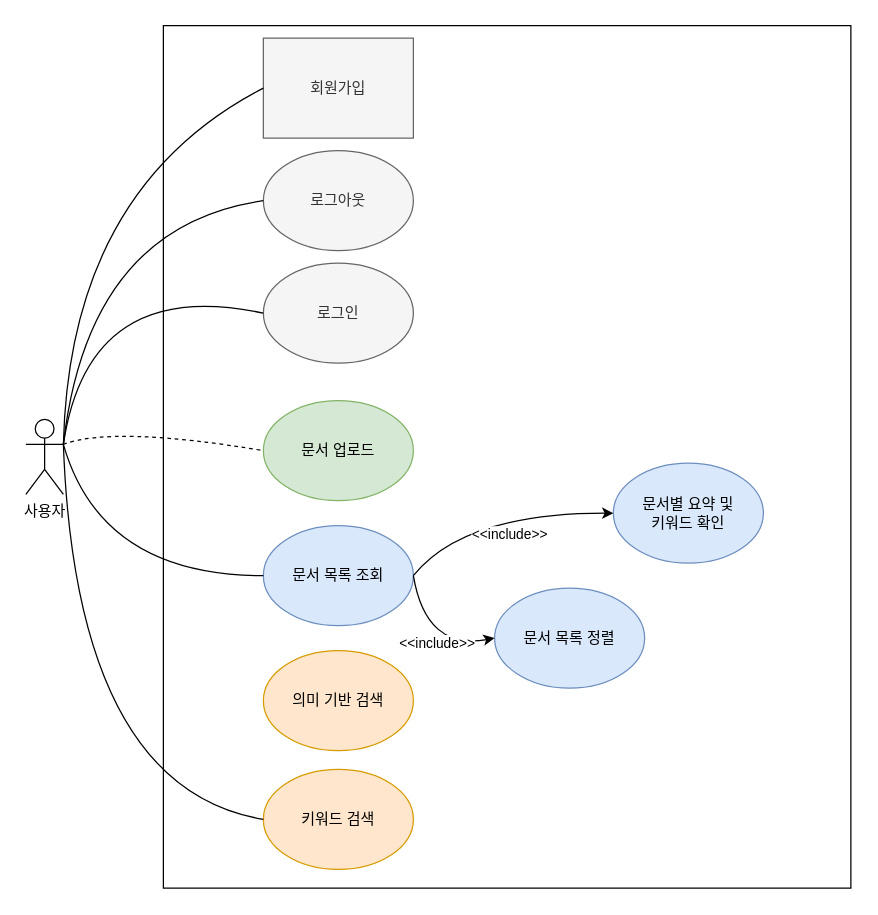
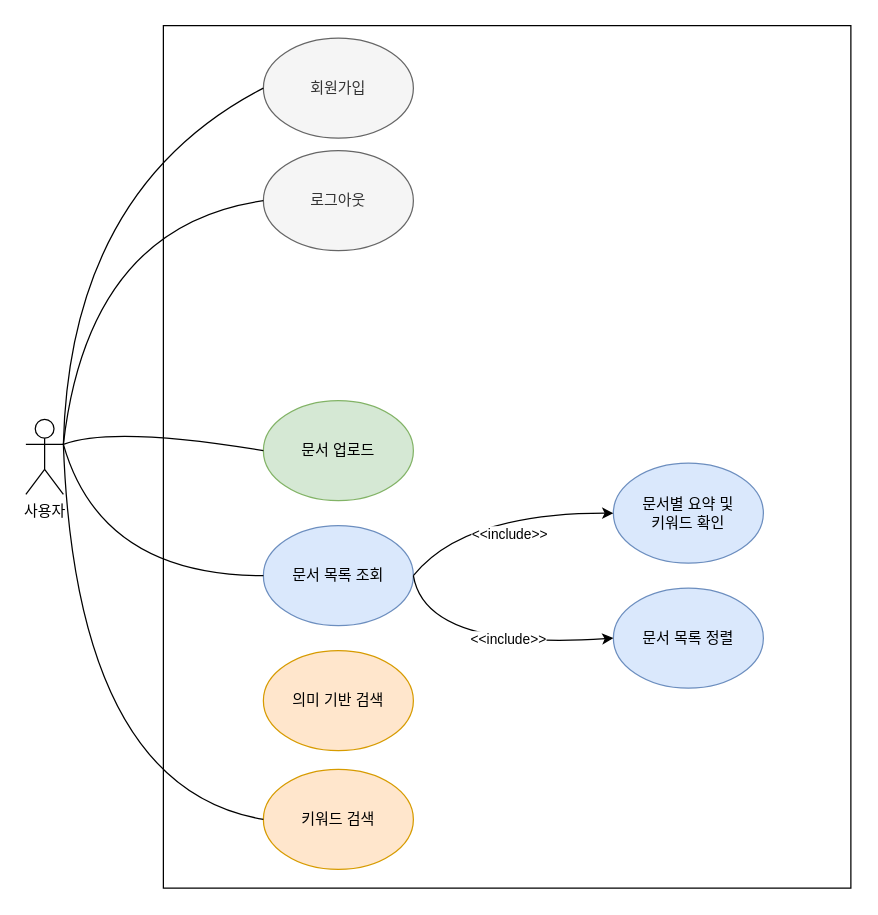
(338, 88) -> (338, 88)
(338, 313) -> none
(135, 322) -> none
(164, 438) -> (164, 438)
(569, 638) -> (688, 638)
